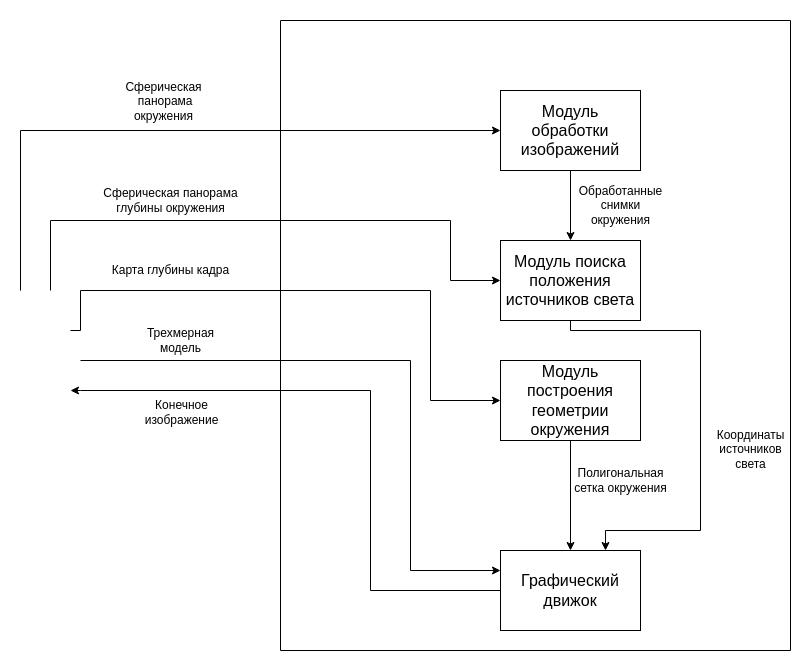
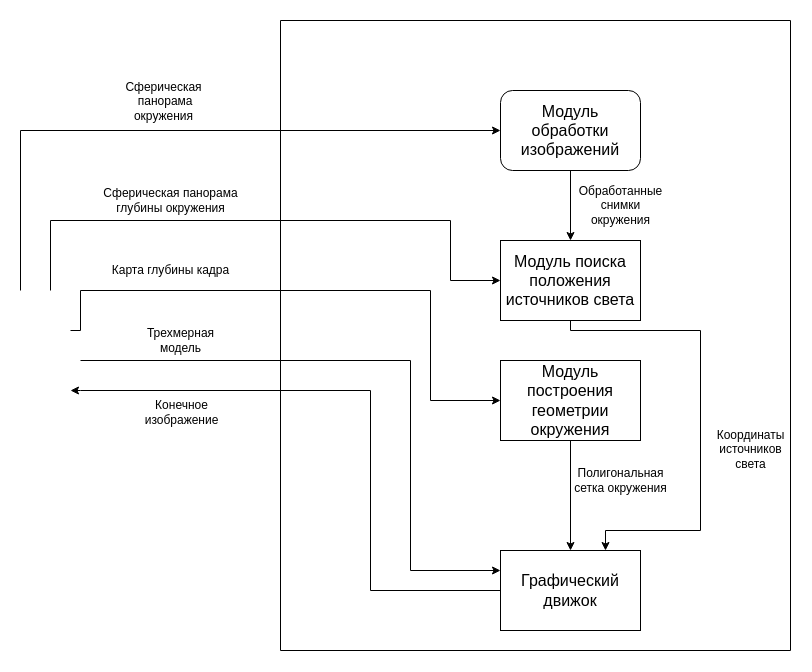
(571, 131) -> (571, 131)
